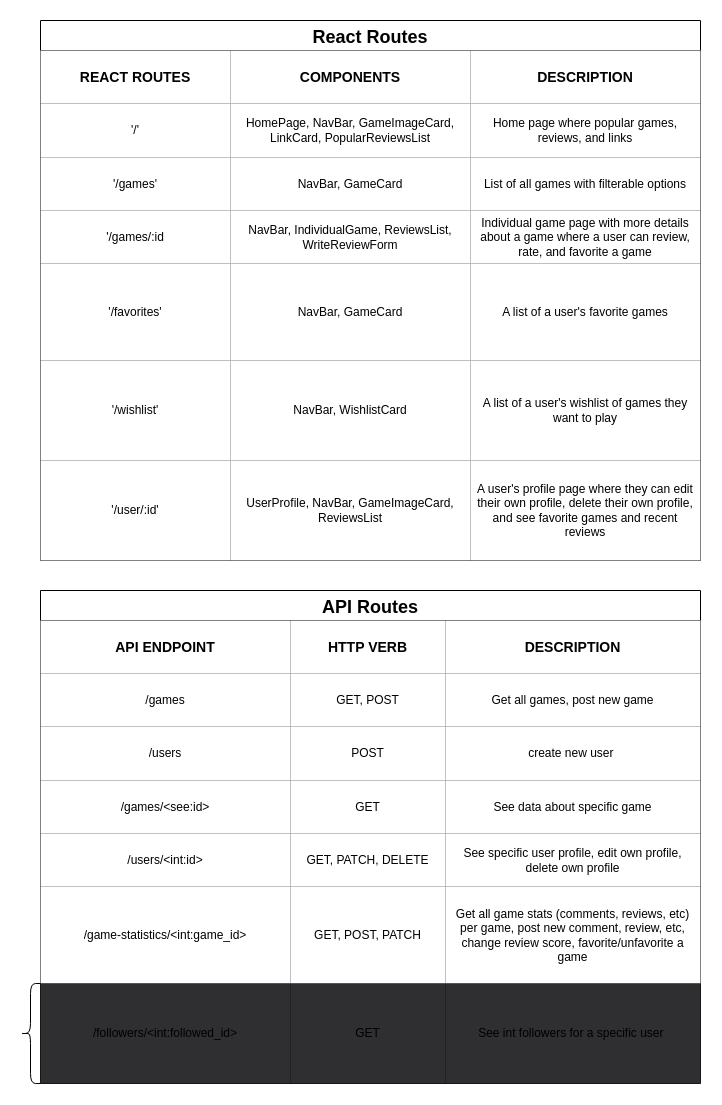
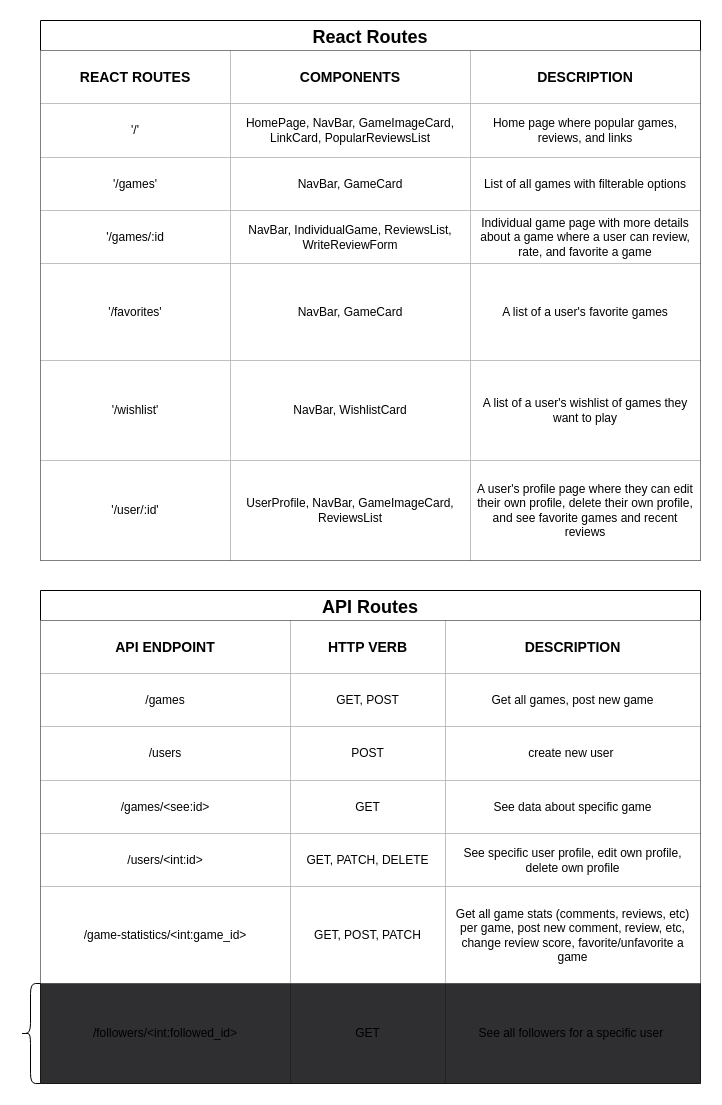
(573, 1034) -> (573, 1034)
